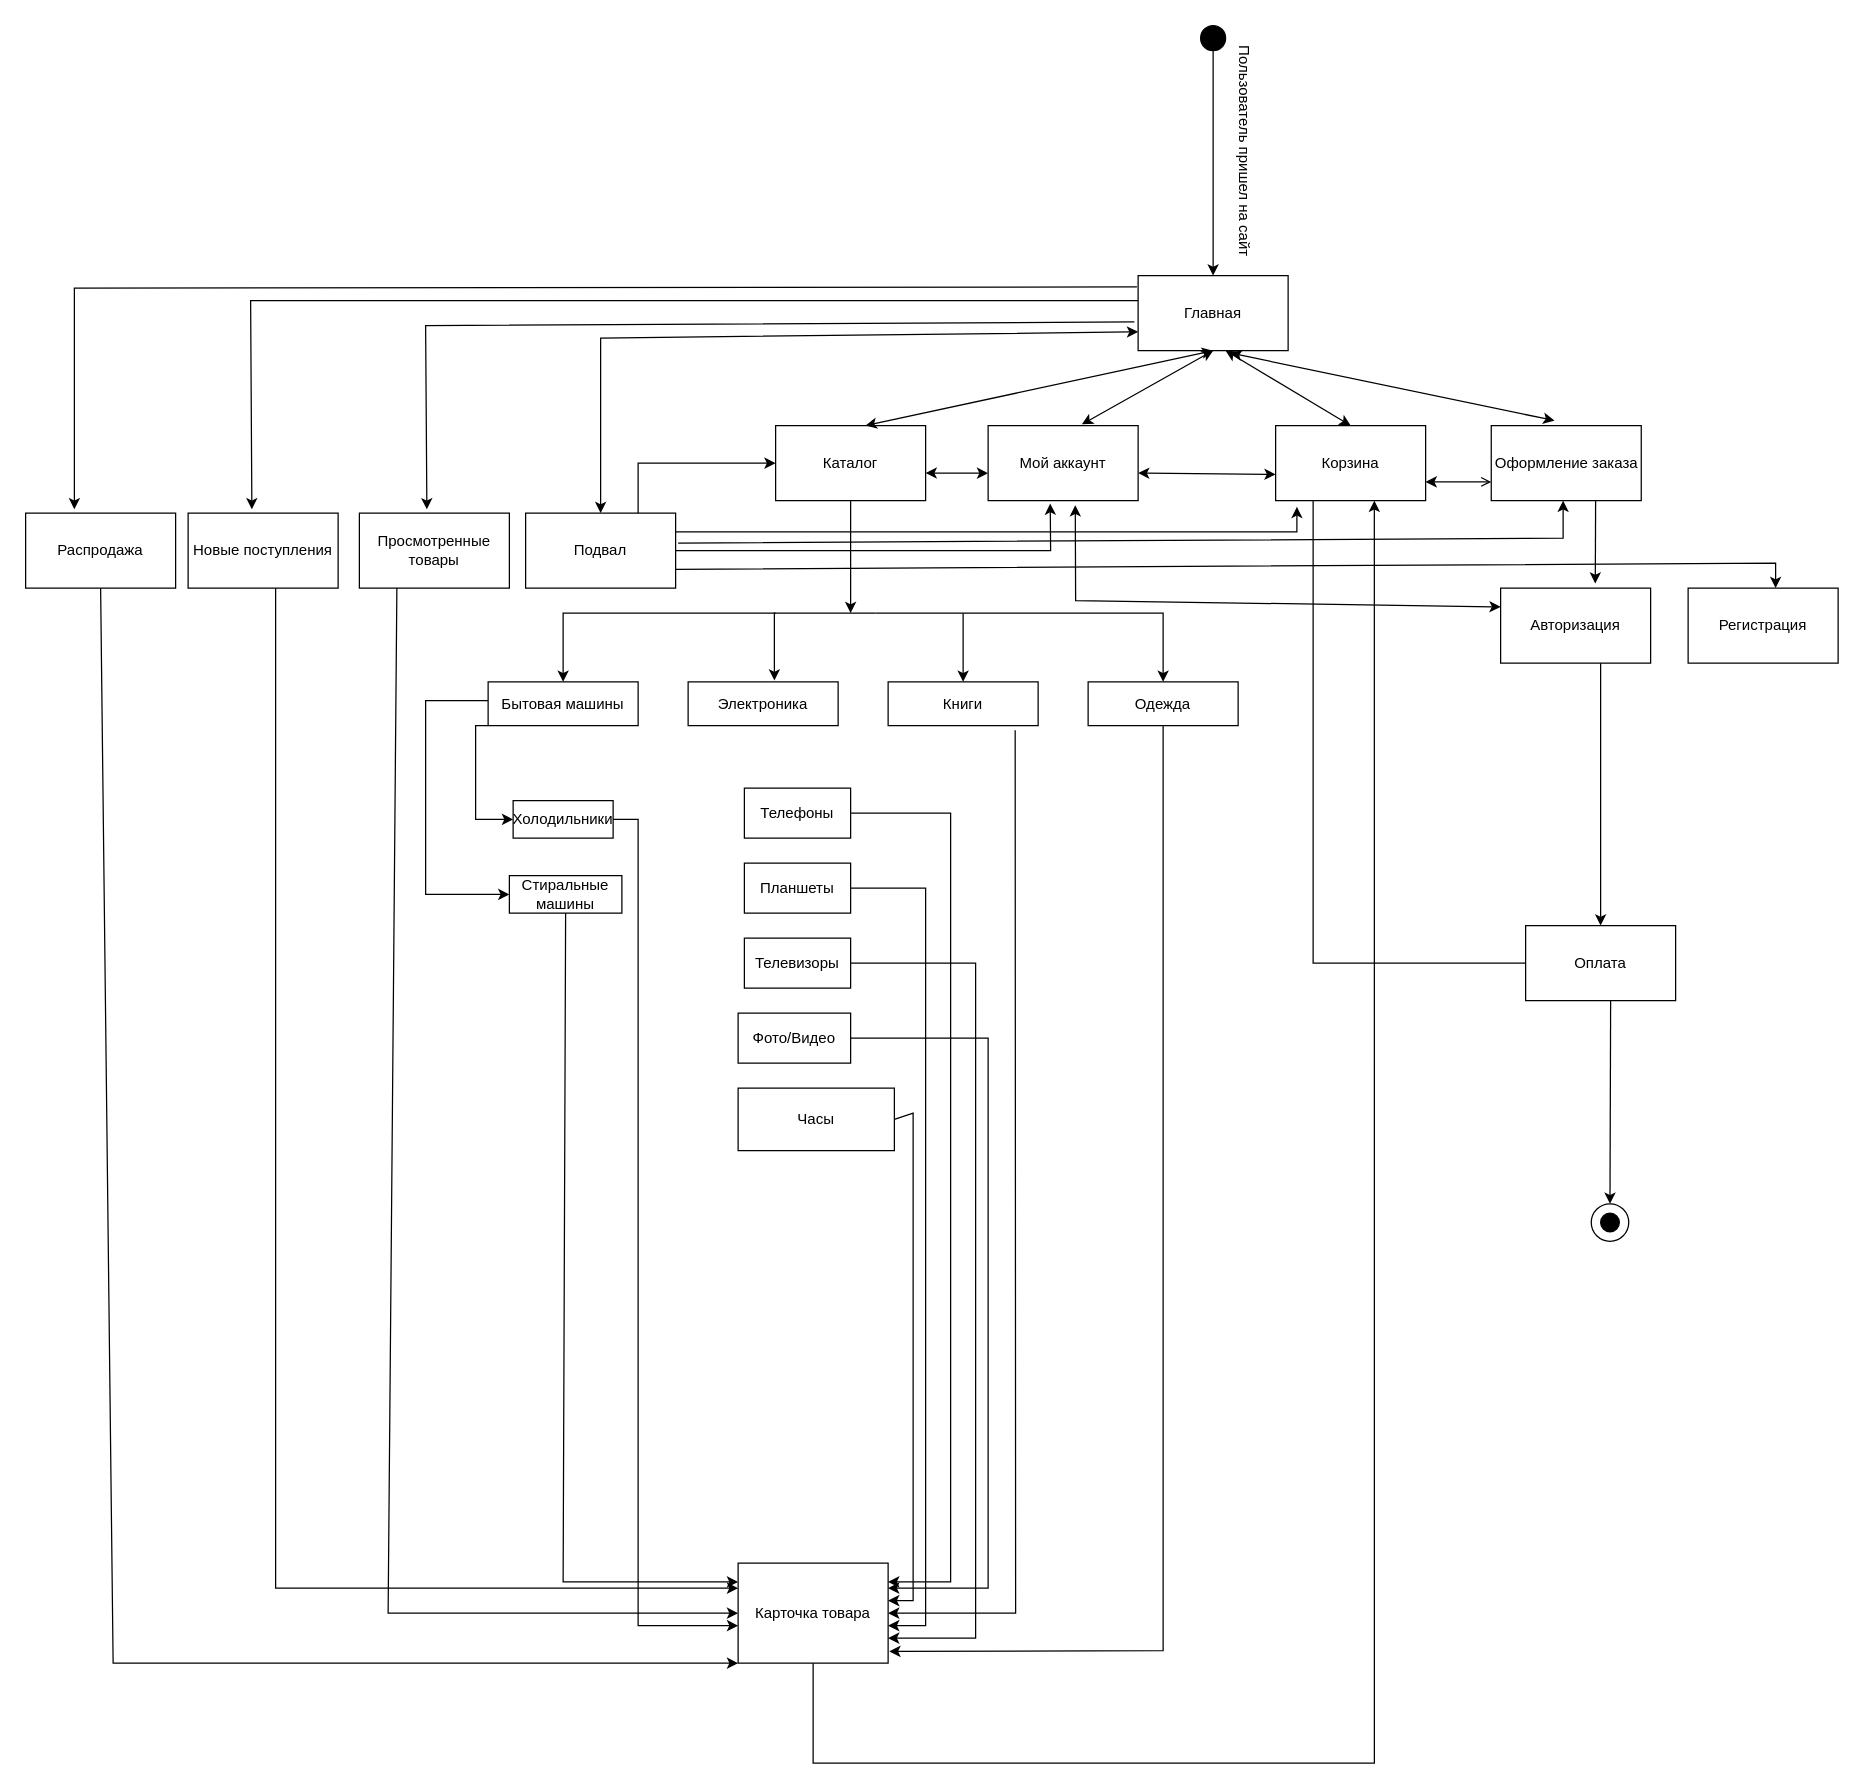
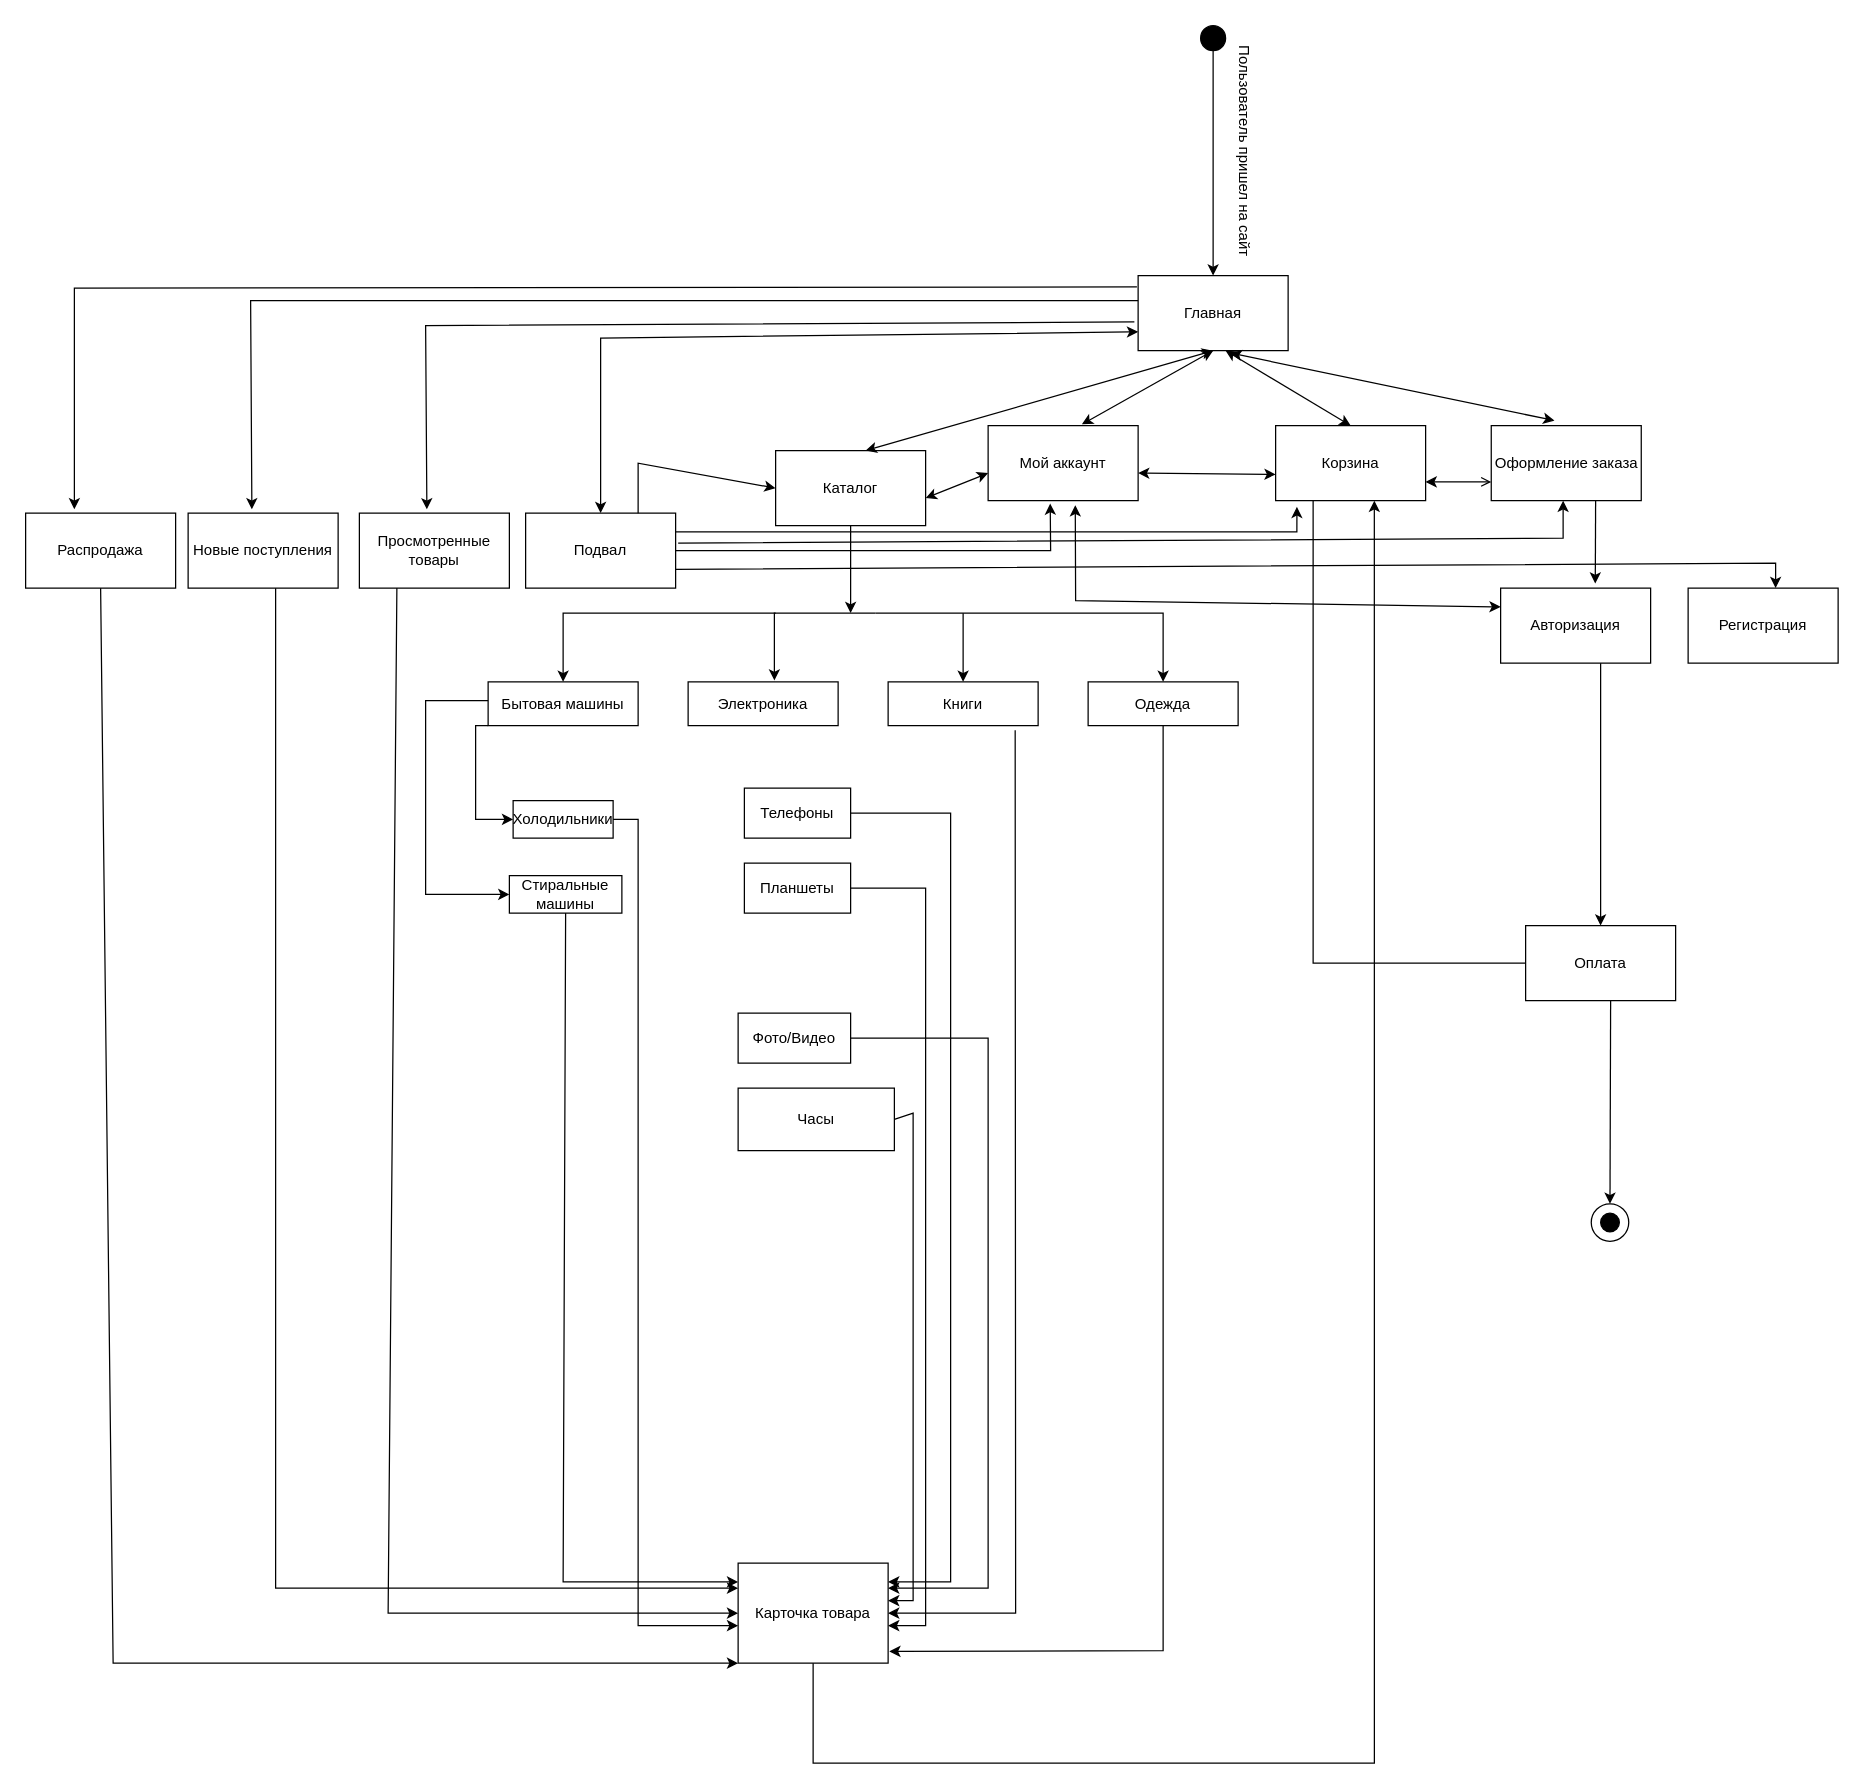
(851, 463) -> (851, 488)
(798, 963) -> none
(976, 1277) -> none
